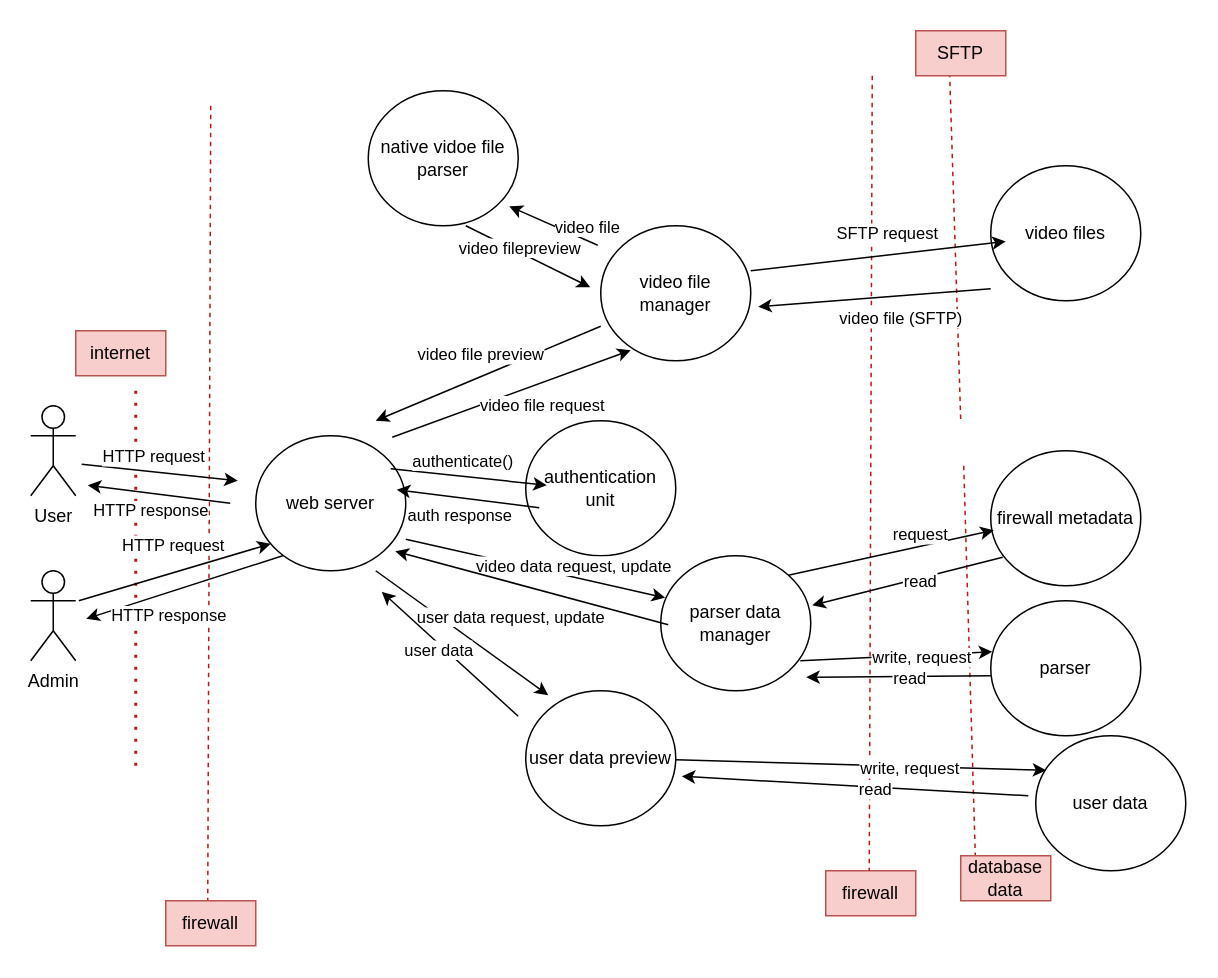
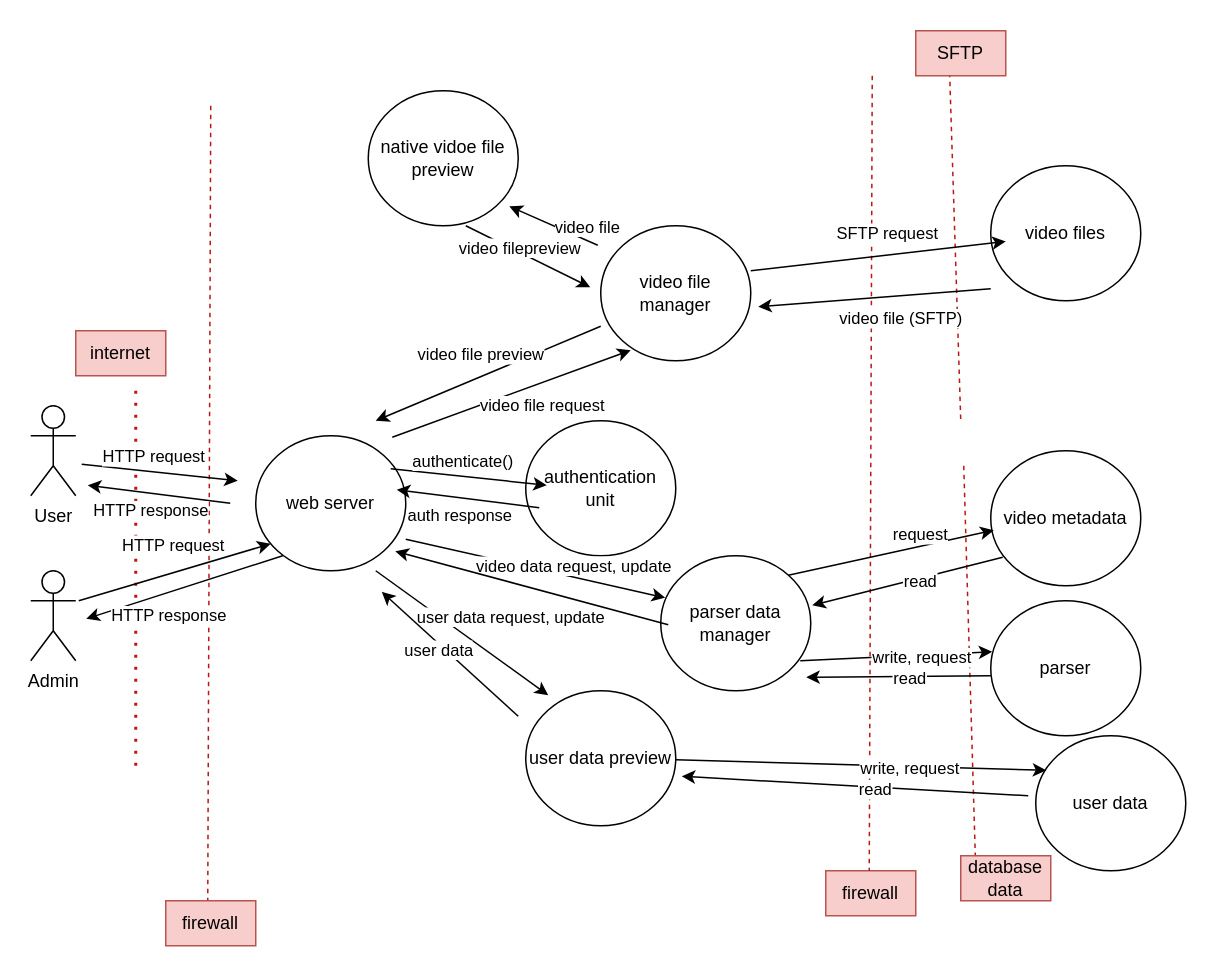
(443, 158) -> (443, 158)
(1066, 518) -> (1066, 518)
